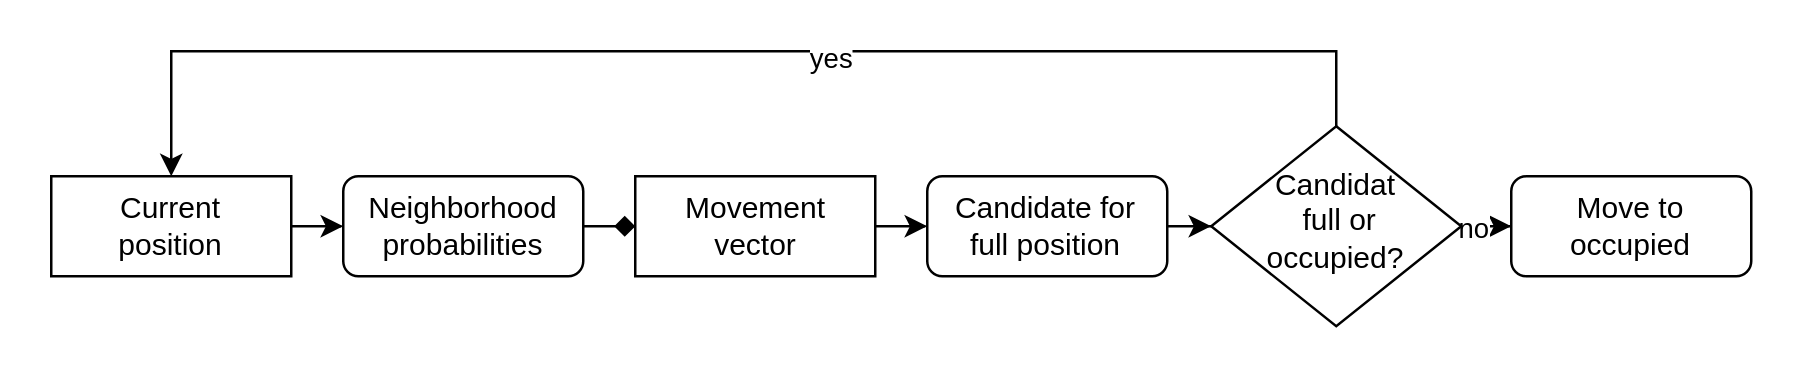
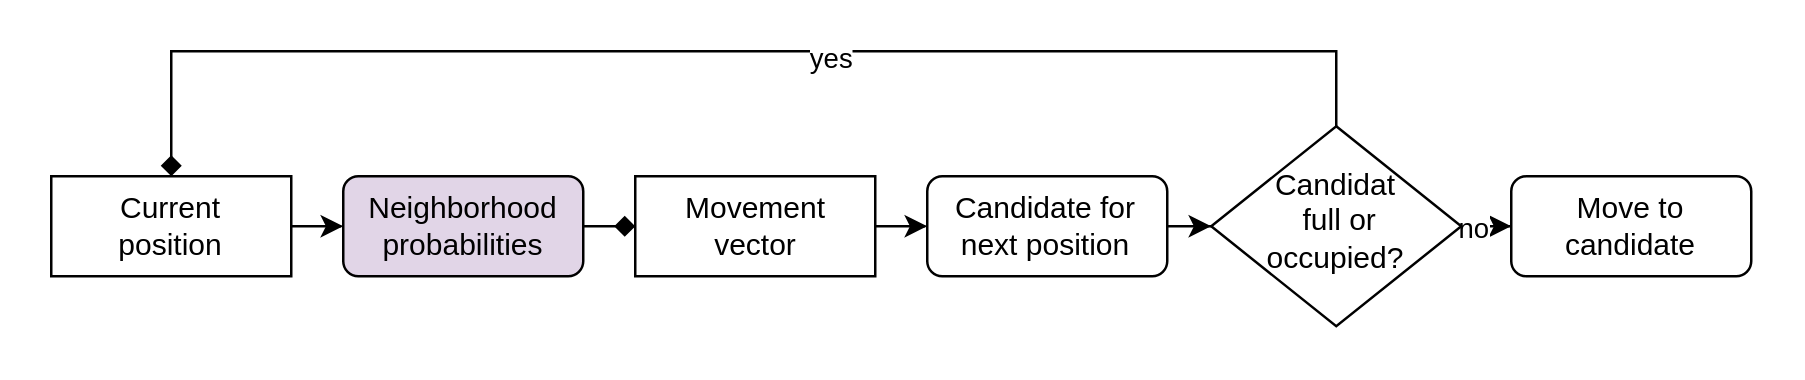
(171, 157) -> (171, 156)
(463, 226) -> (463, 226)
(1046, 226) -> (1046, 226)
(1631, 226) -> (1631, 226)
